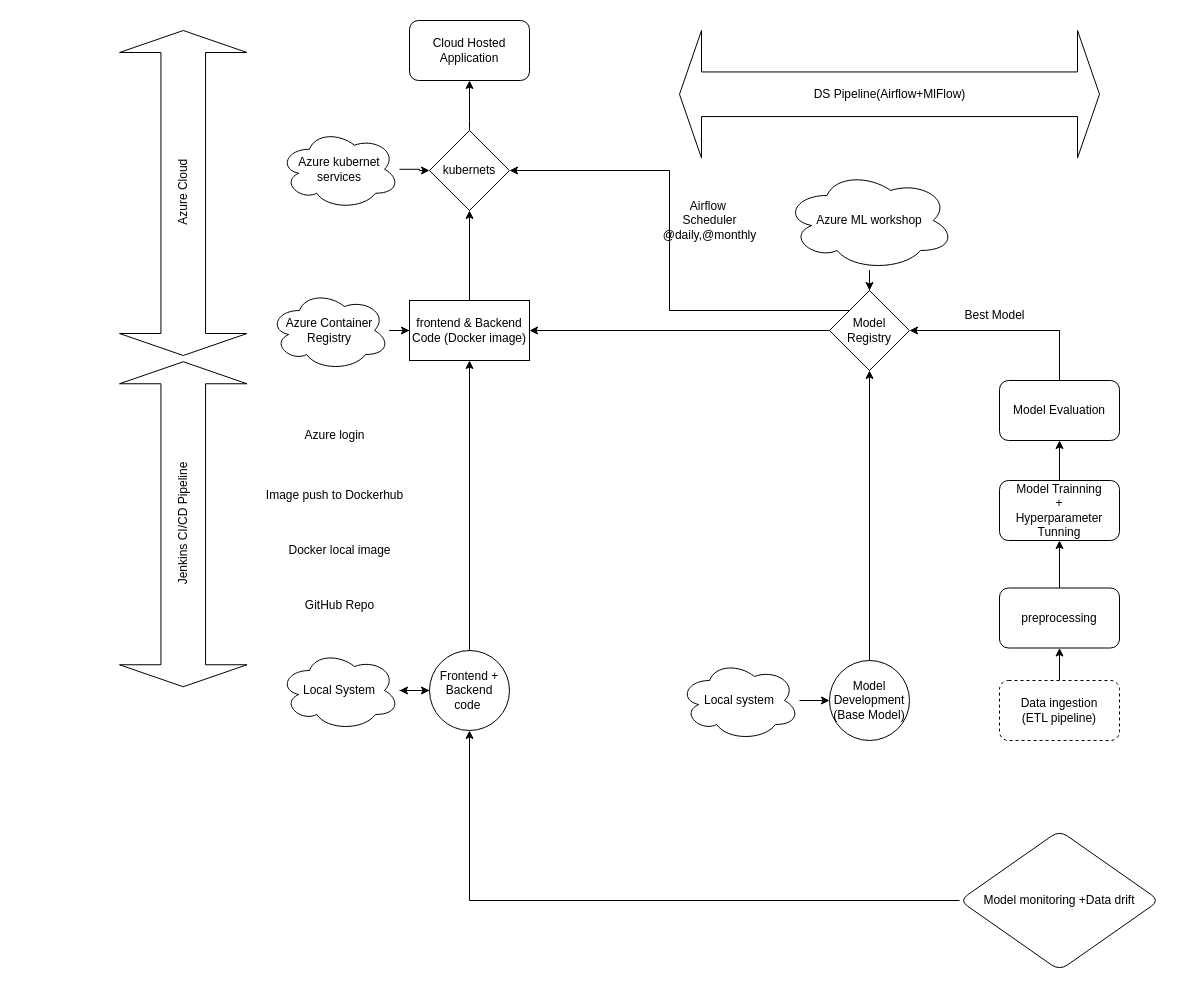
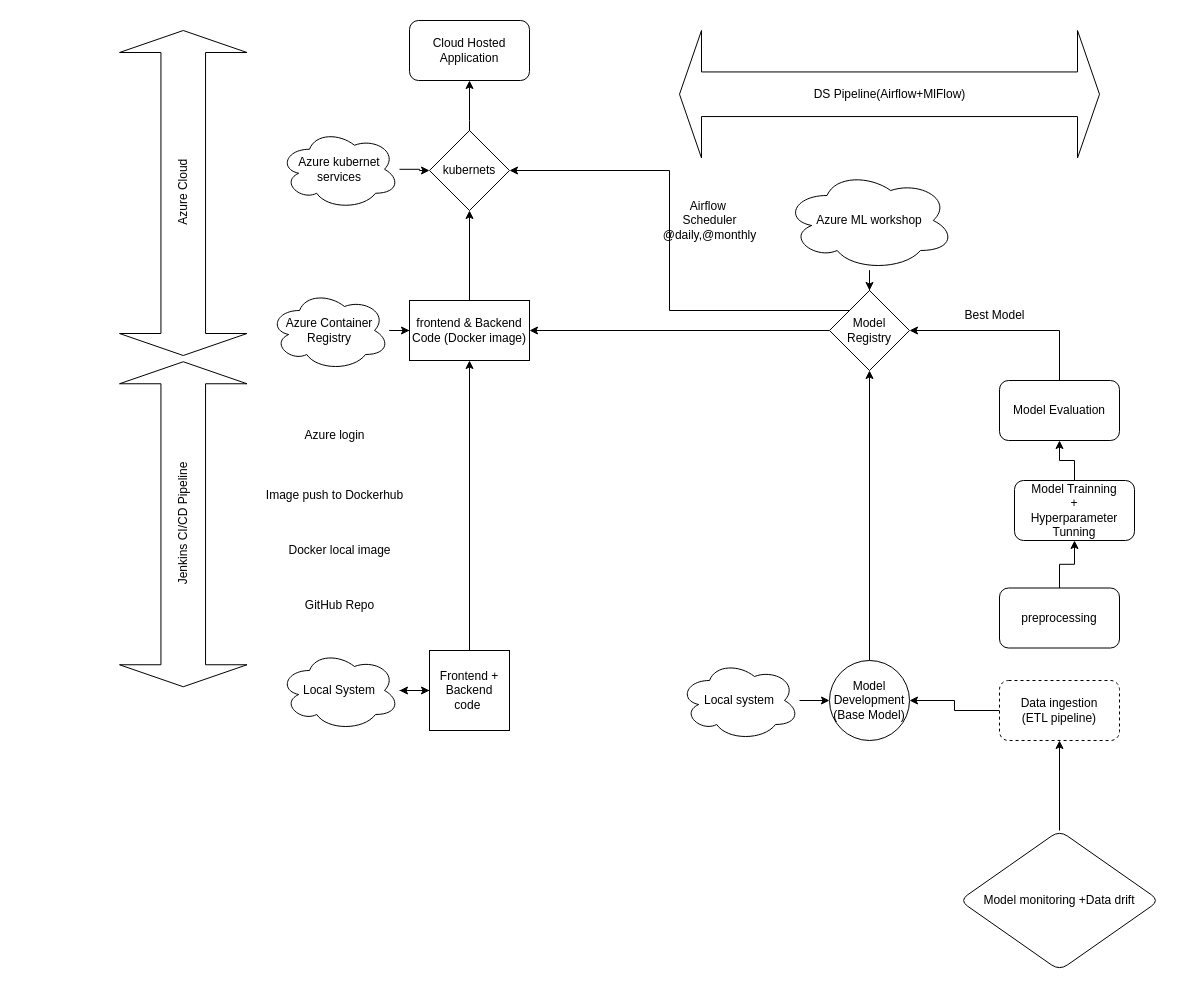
(1060, 511) -> (1075, 511)
(1060, 661) -> (955, 710)
(470, 691) -> (470, 691)
(634, 901) -> (1060, 789)
